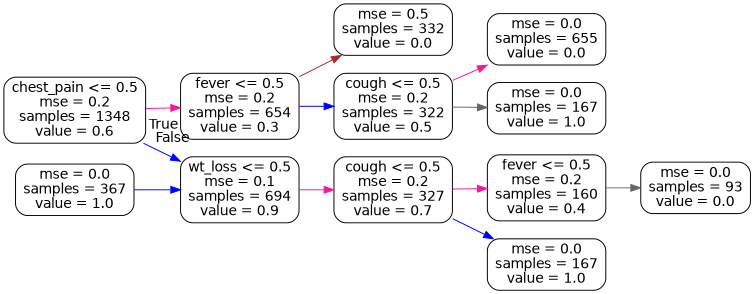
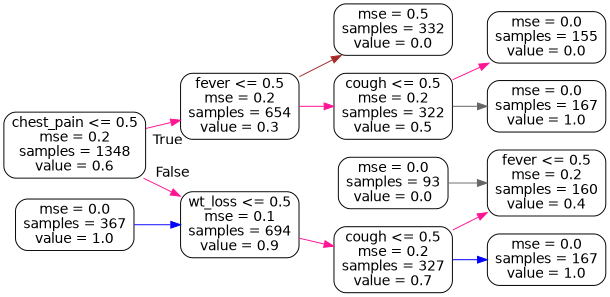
(547, 39) -> (547, 37)
(312, 106) -> (312, 106)
(158, 150) -> (158, 185)
(618, 188) -> (463, 183)
